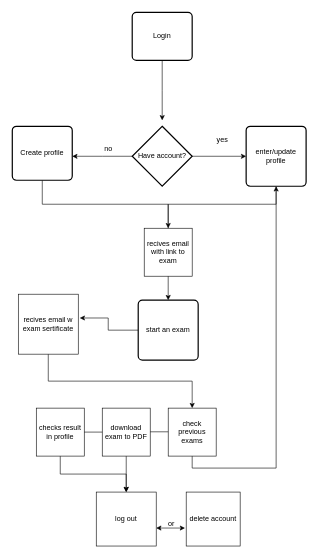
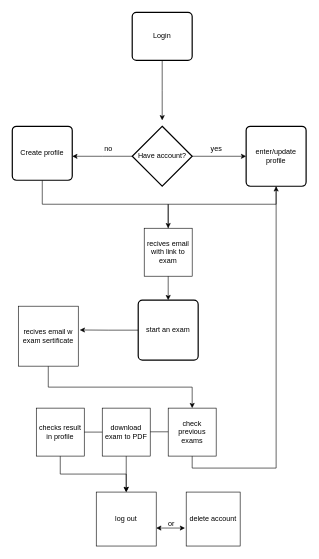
(222, 140) -> (216, 149)
(48, 324) -> (48, 336)
